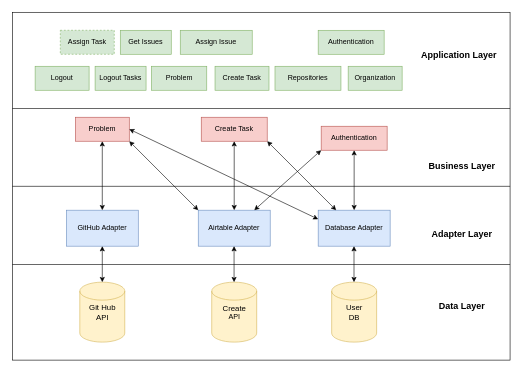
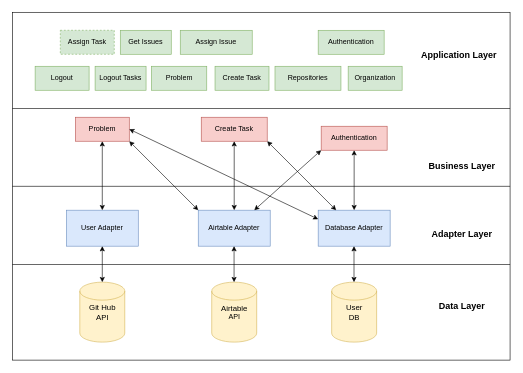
(102, 228) -> (102, 228)
(235, 312) -> (235, 312)
